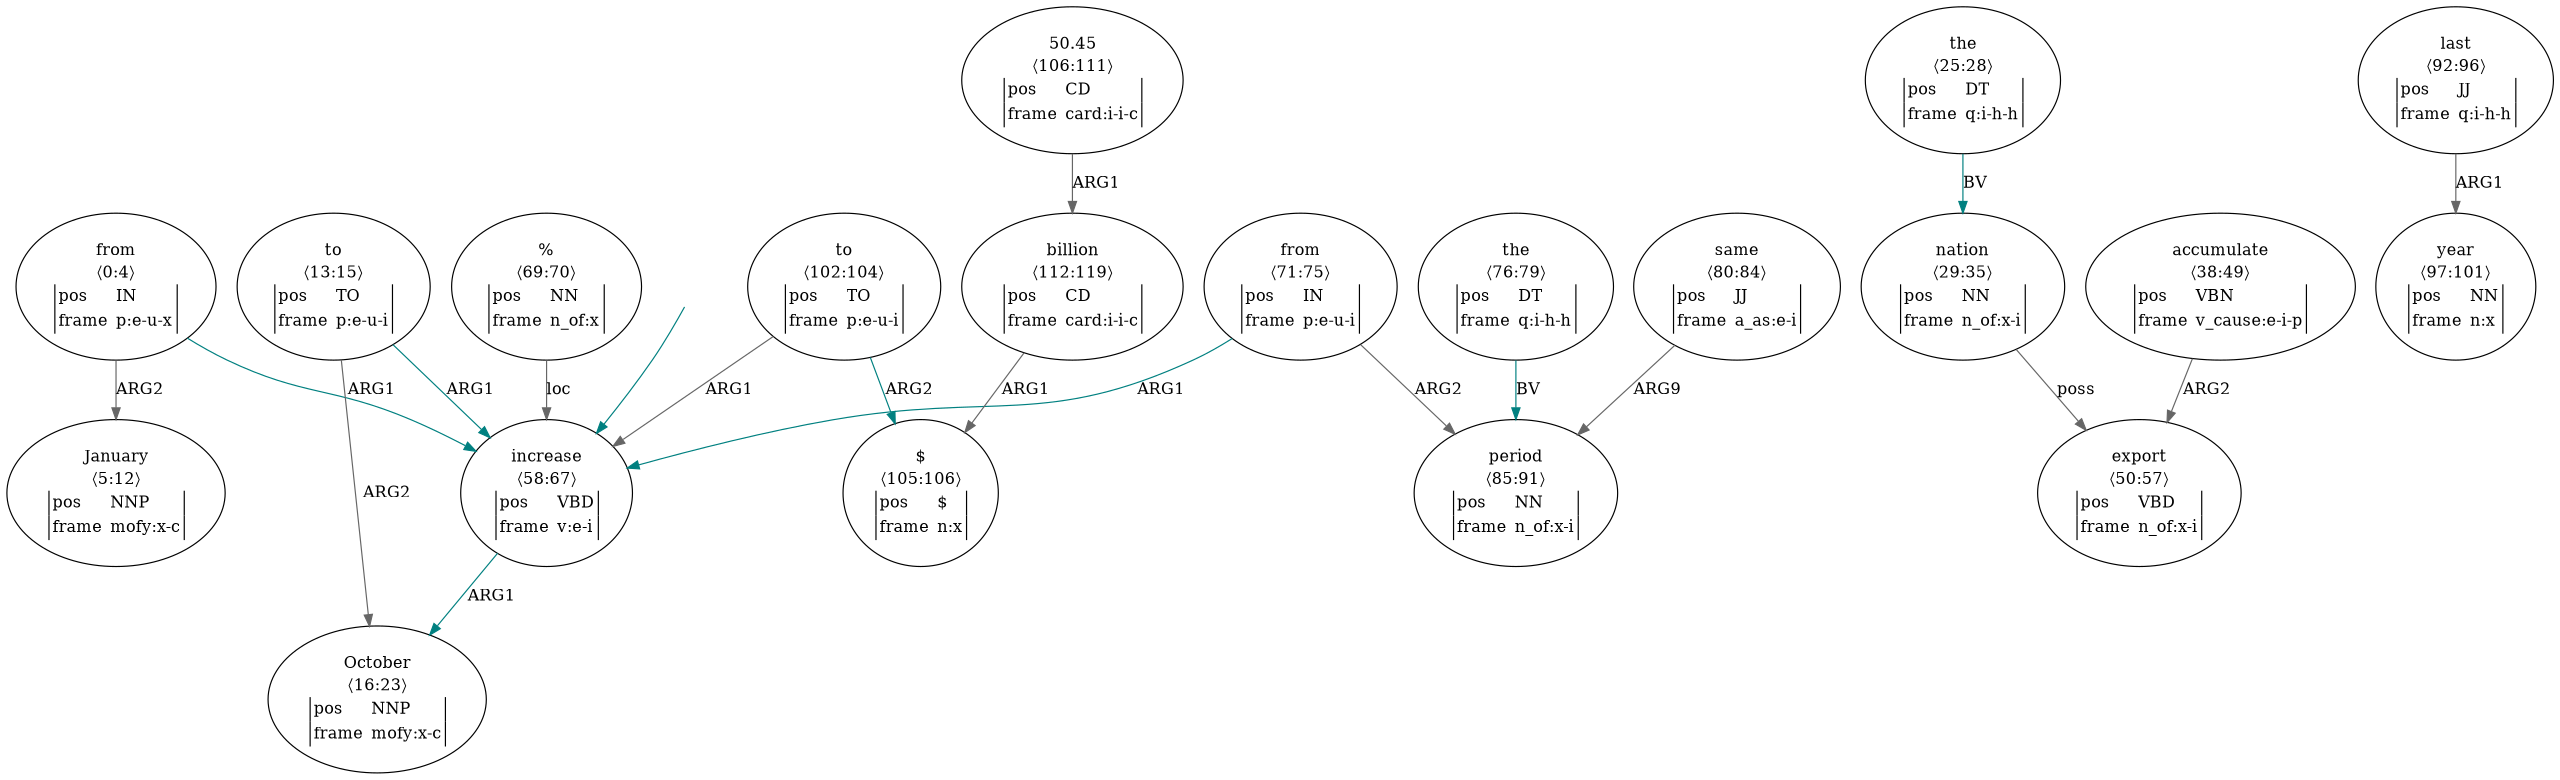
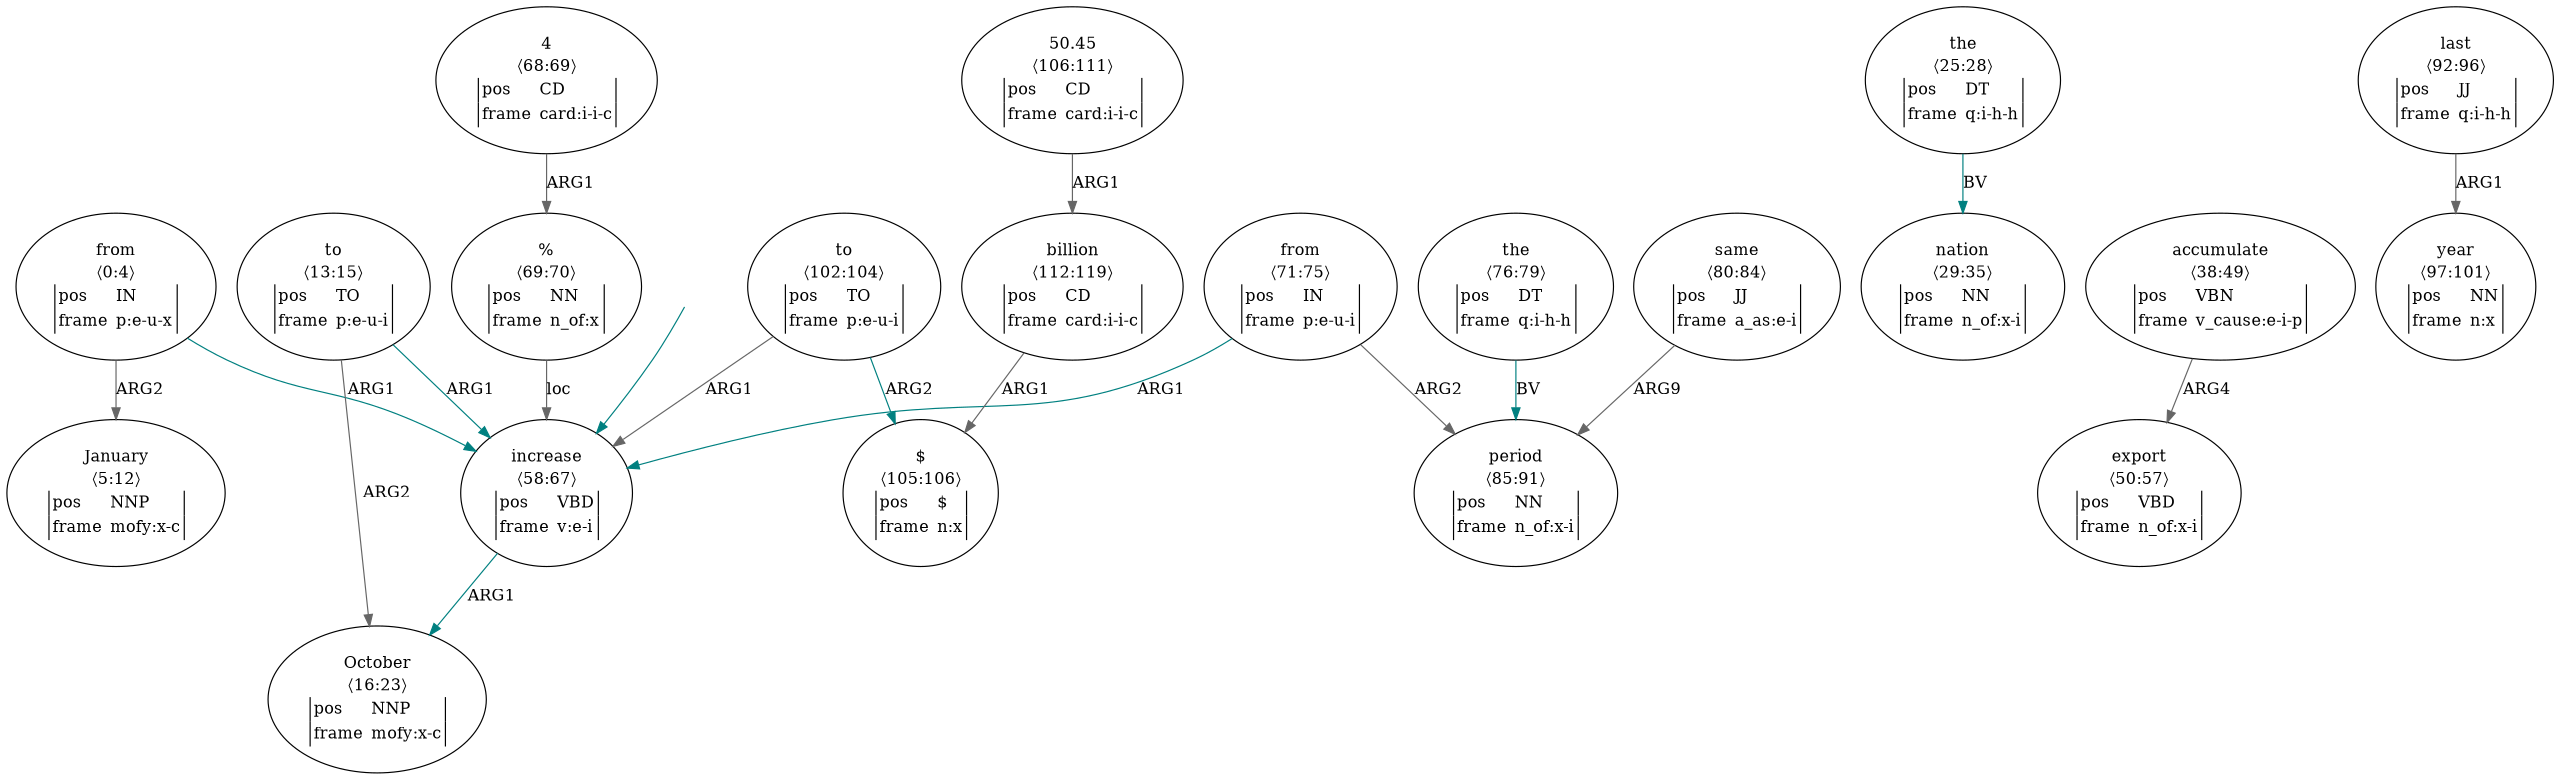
none -> (547, 80)
(2047, 385) -> none
(2207, 390) -> (2207, 390)
